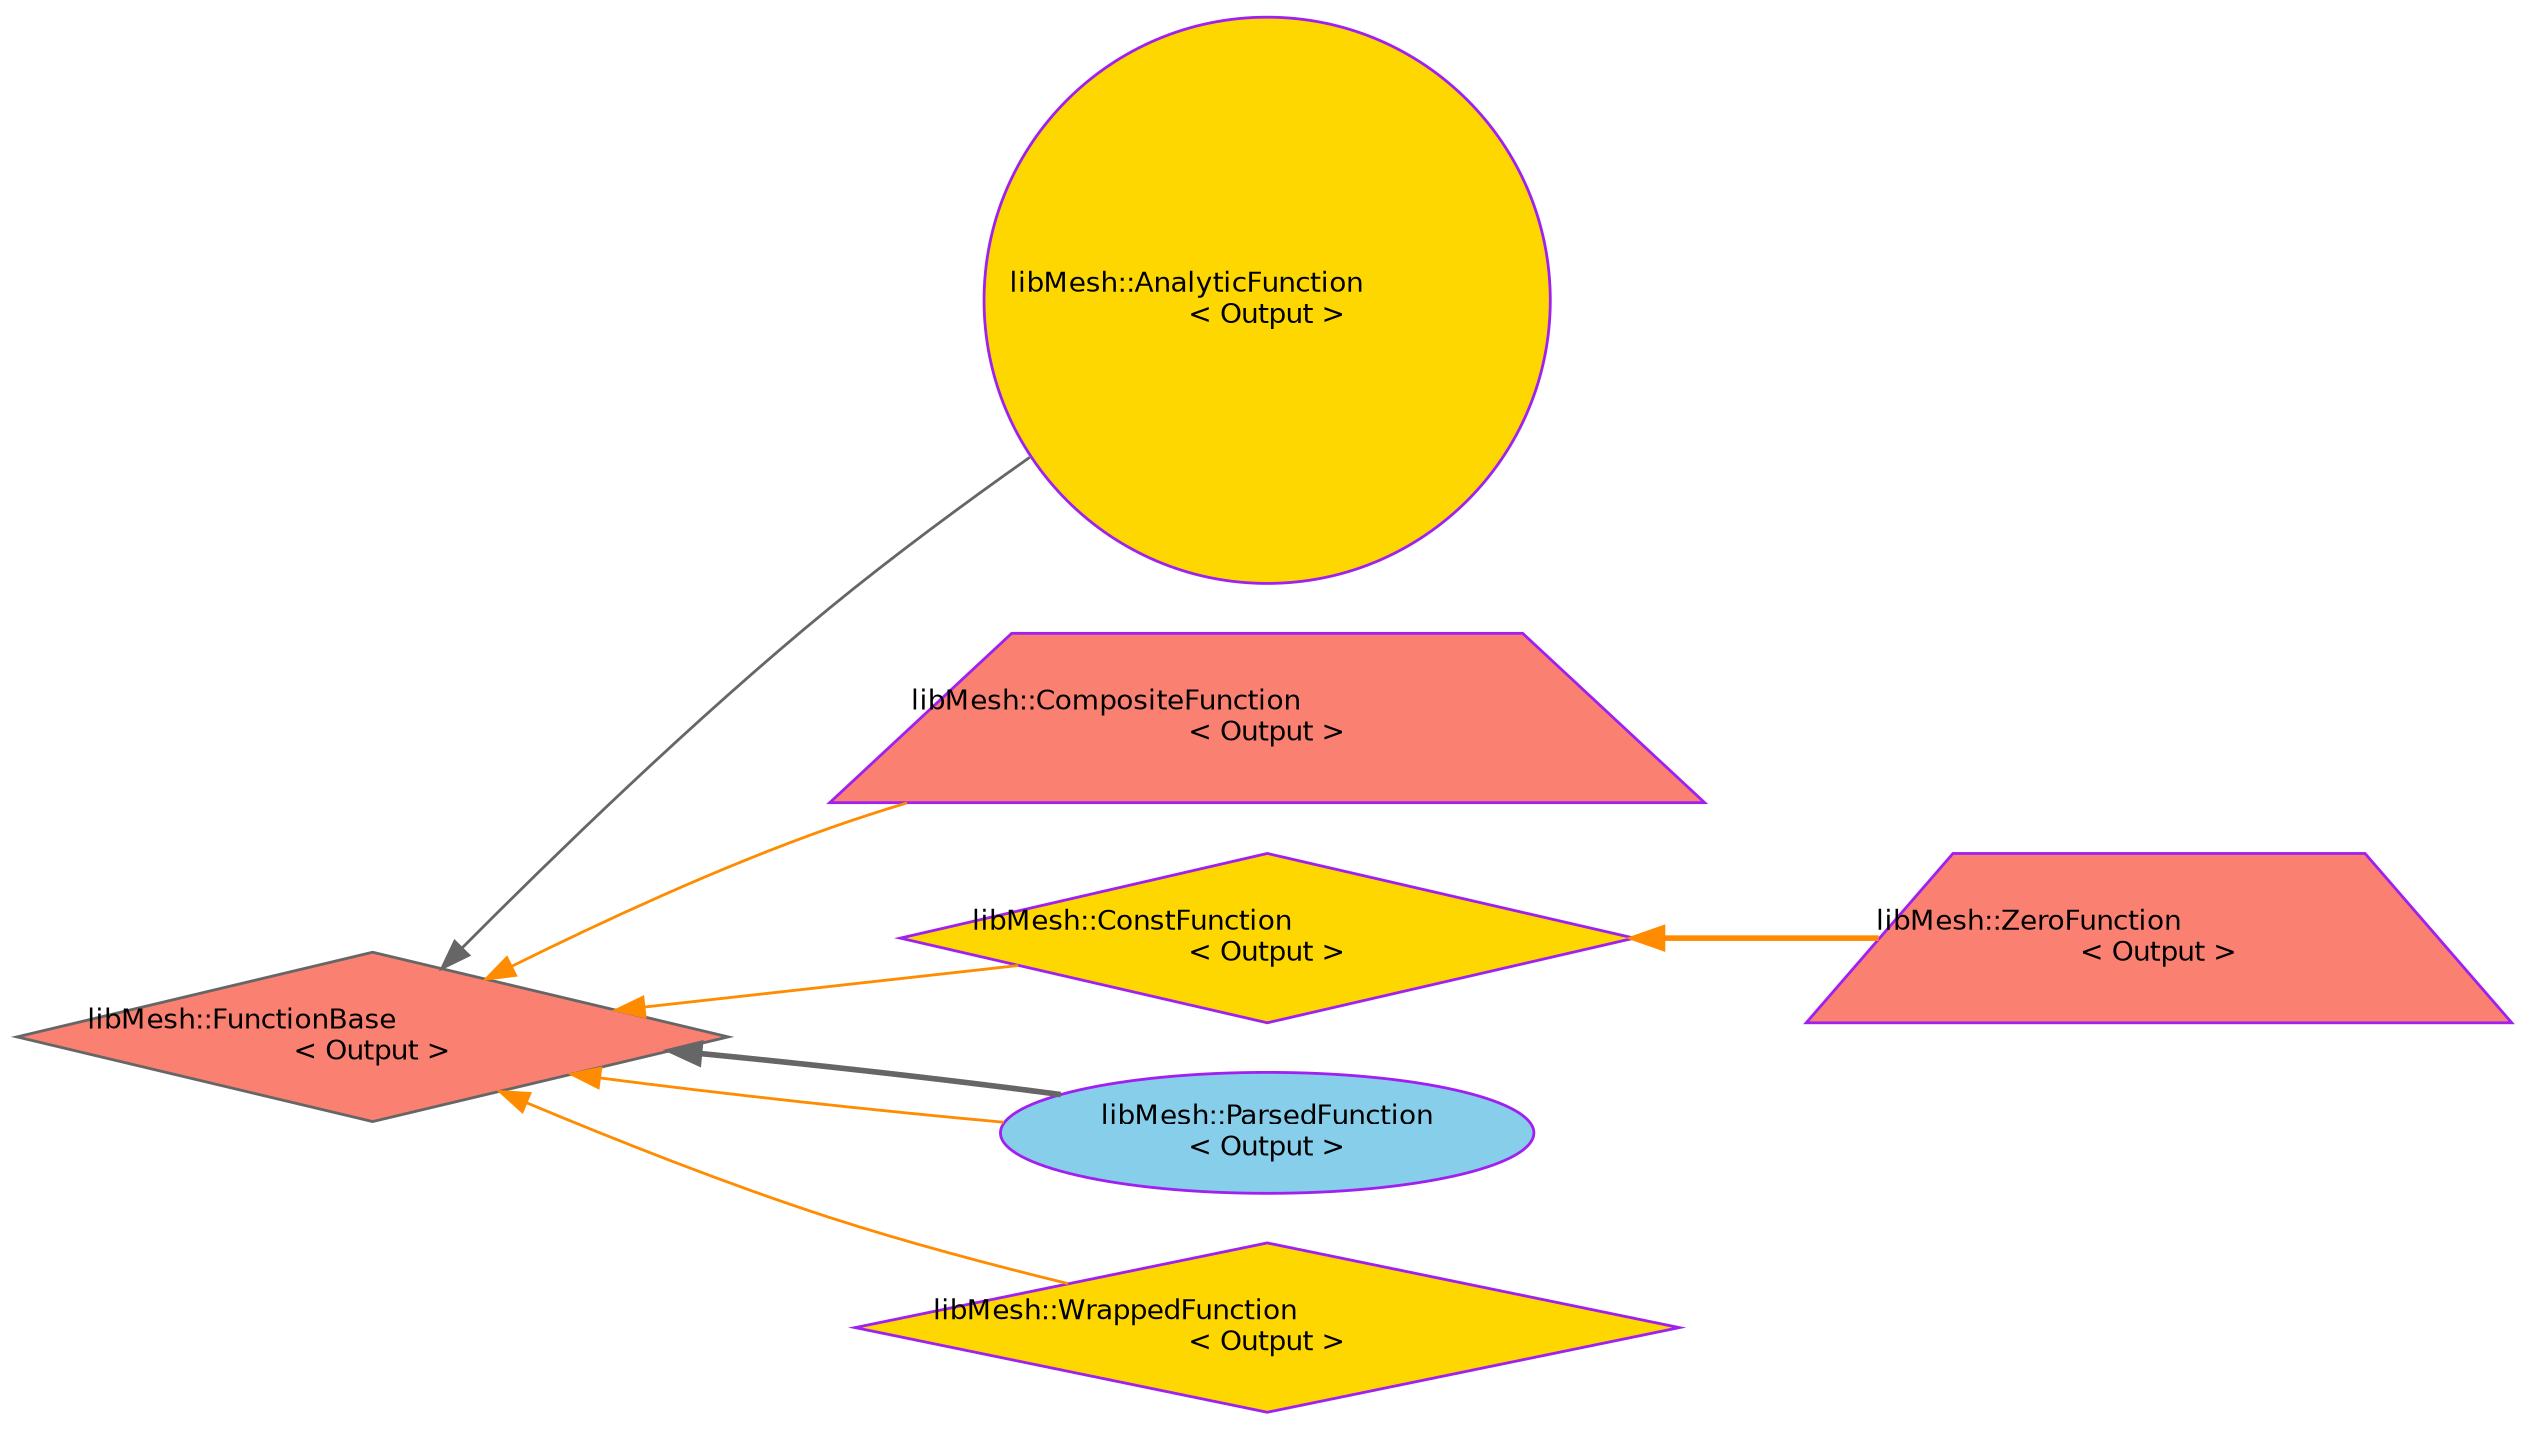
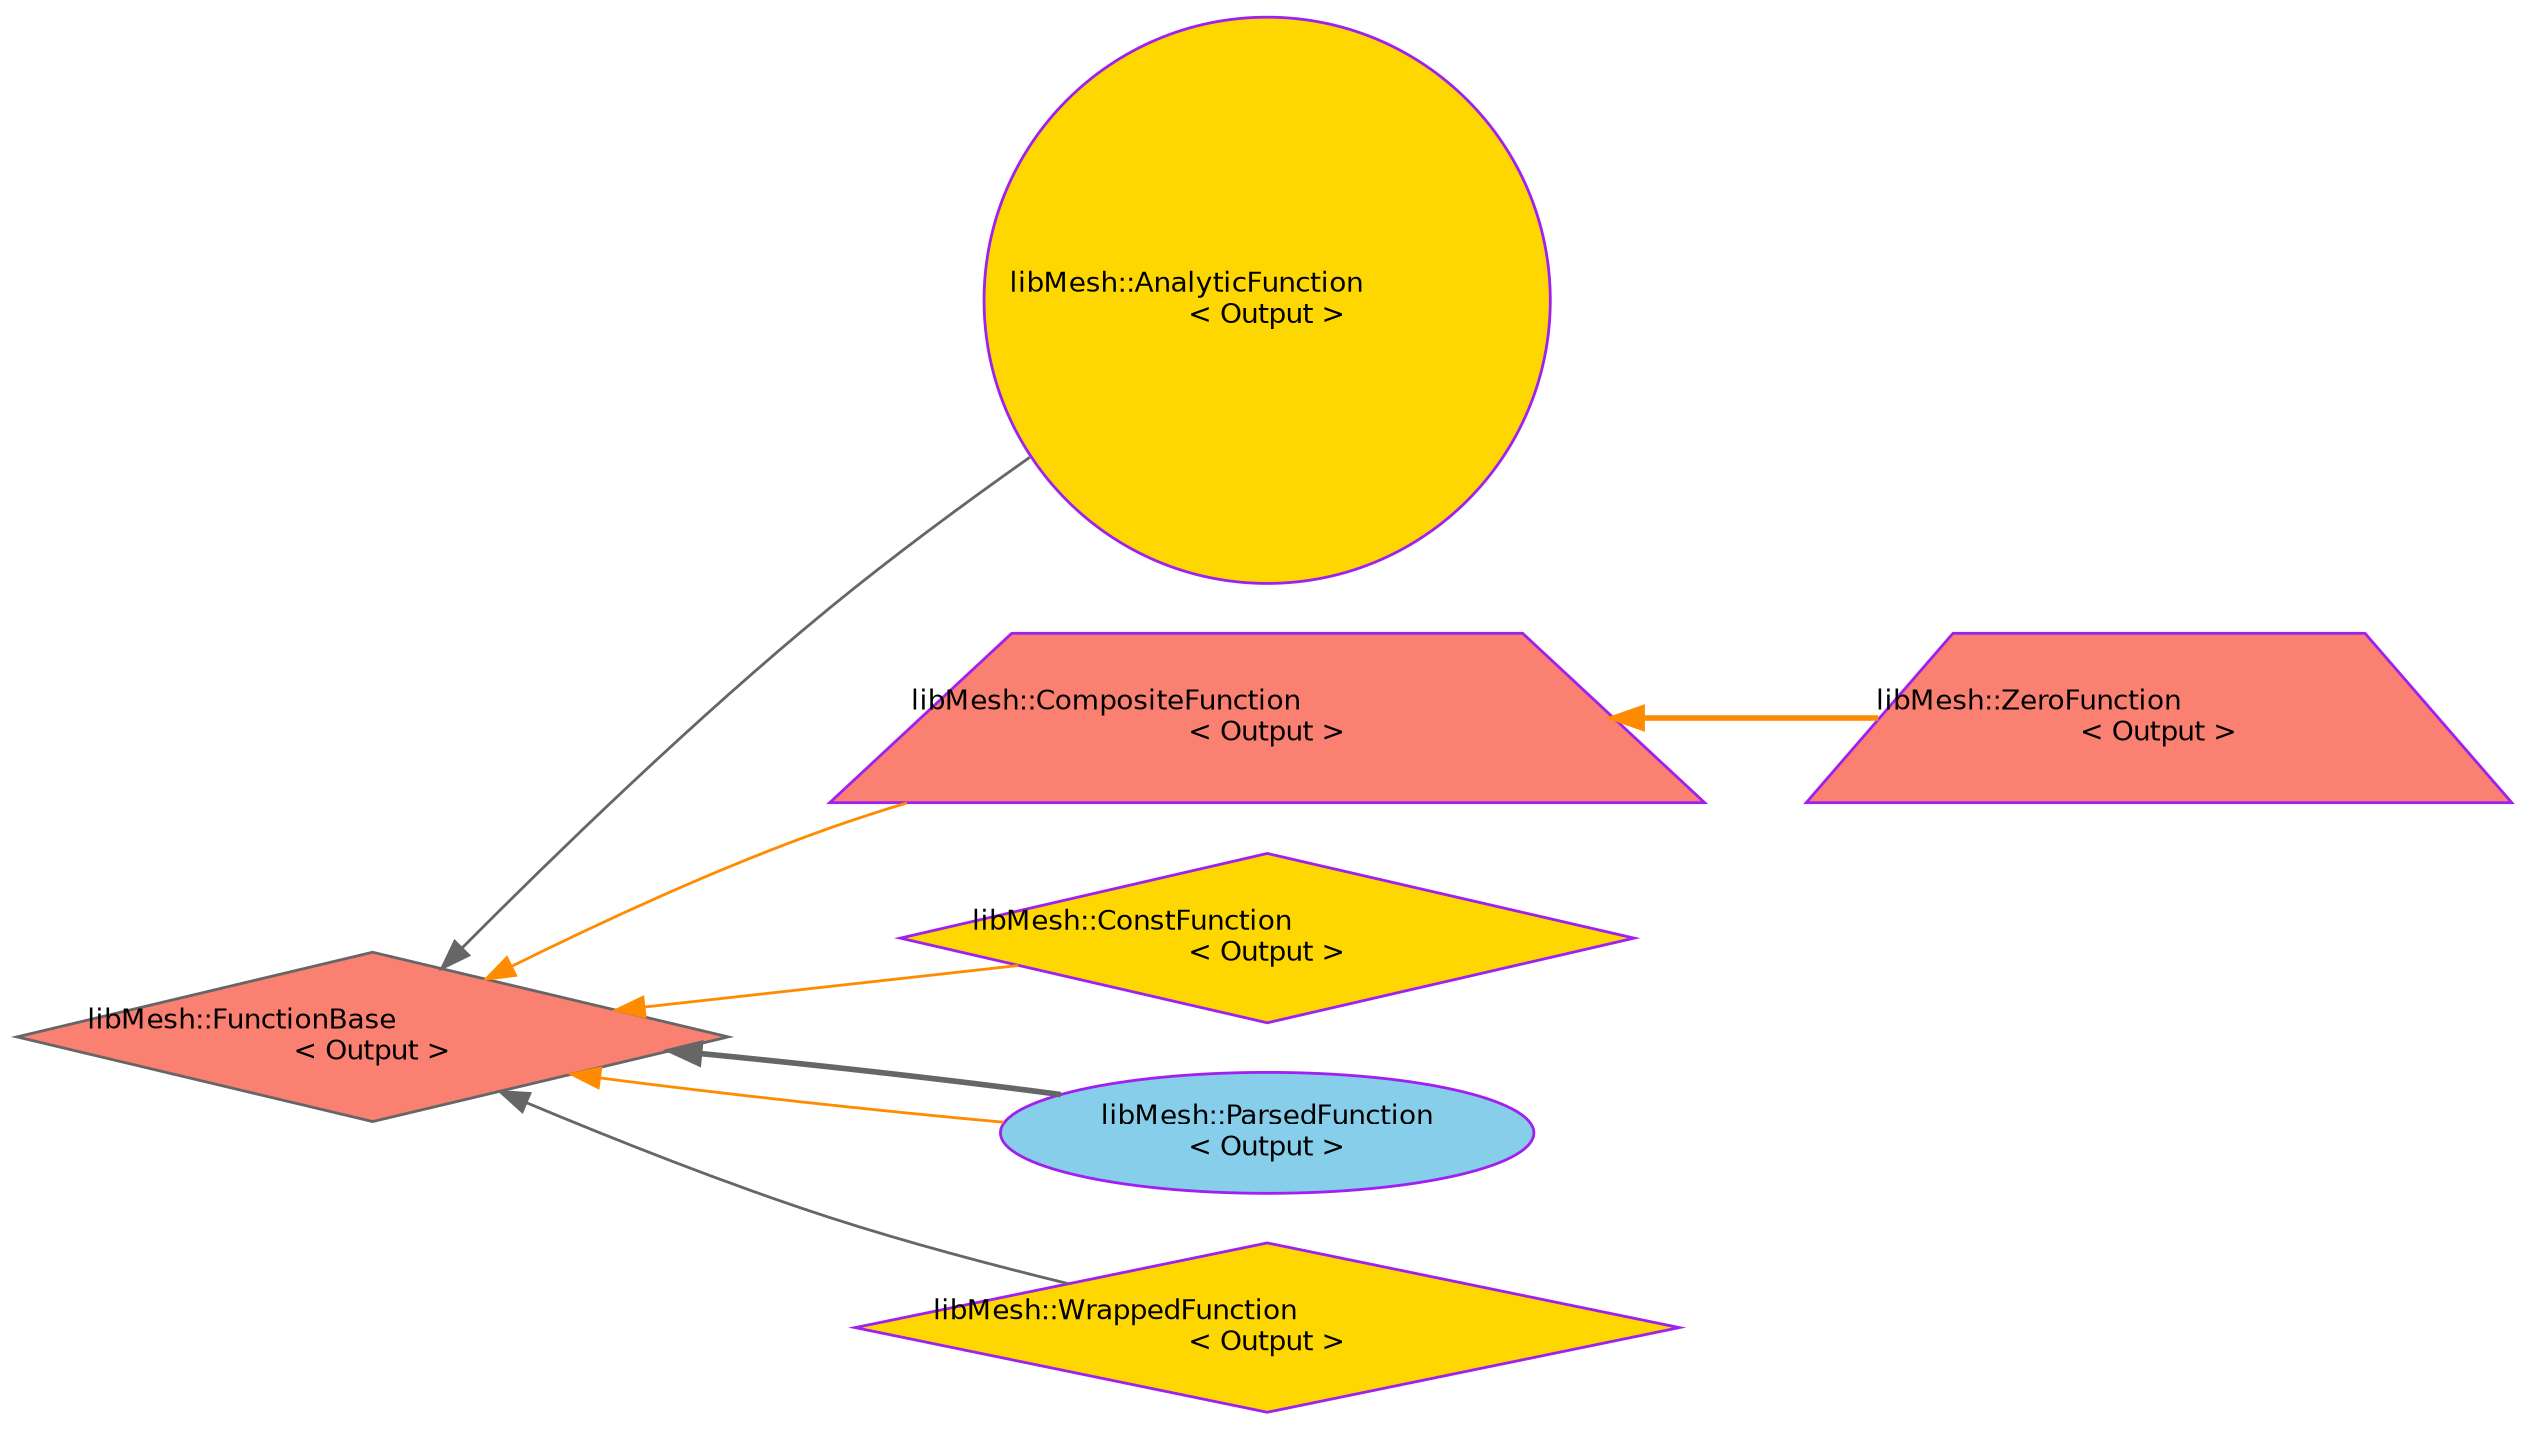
(1771, 938) -> (1761, 718)
(793, 1205) -> (793, 1205)
